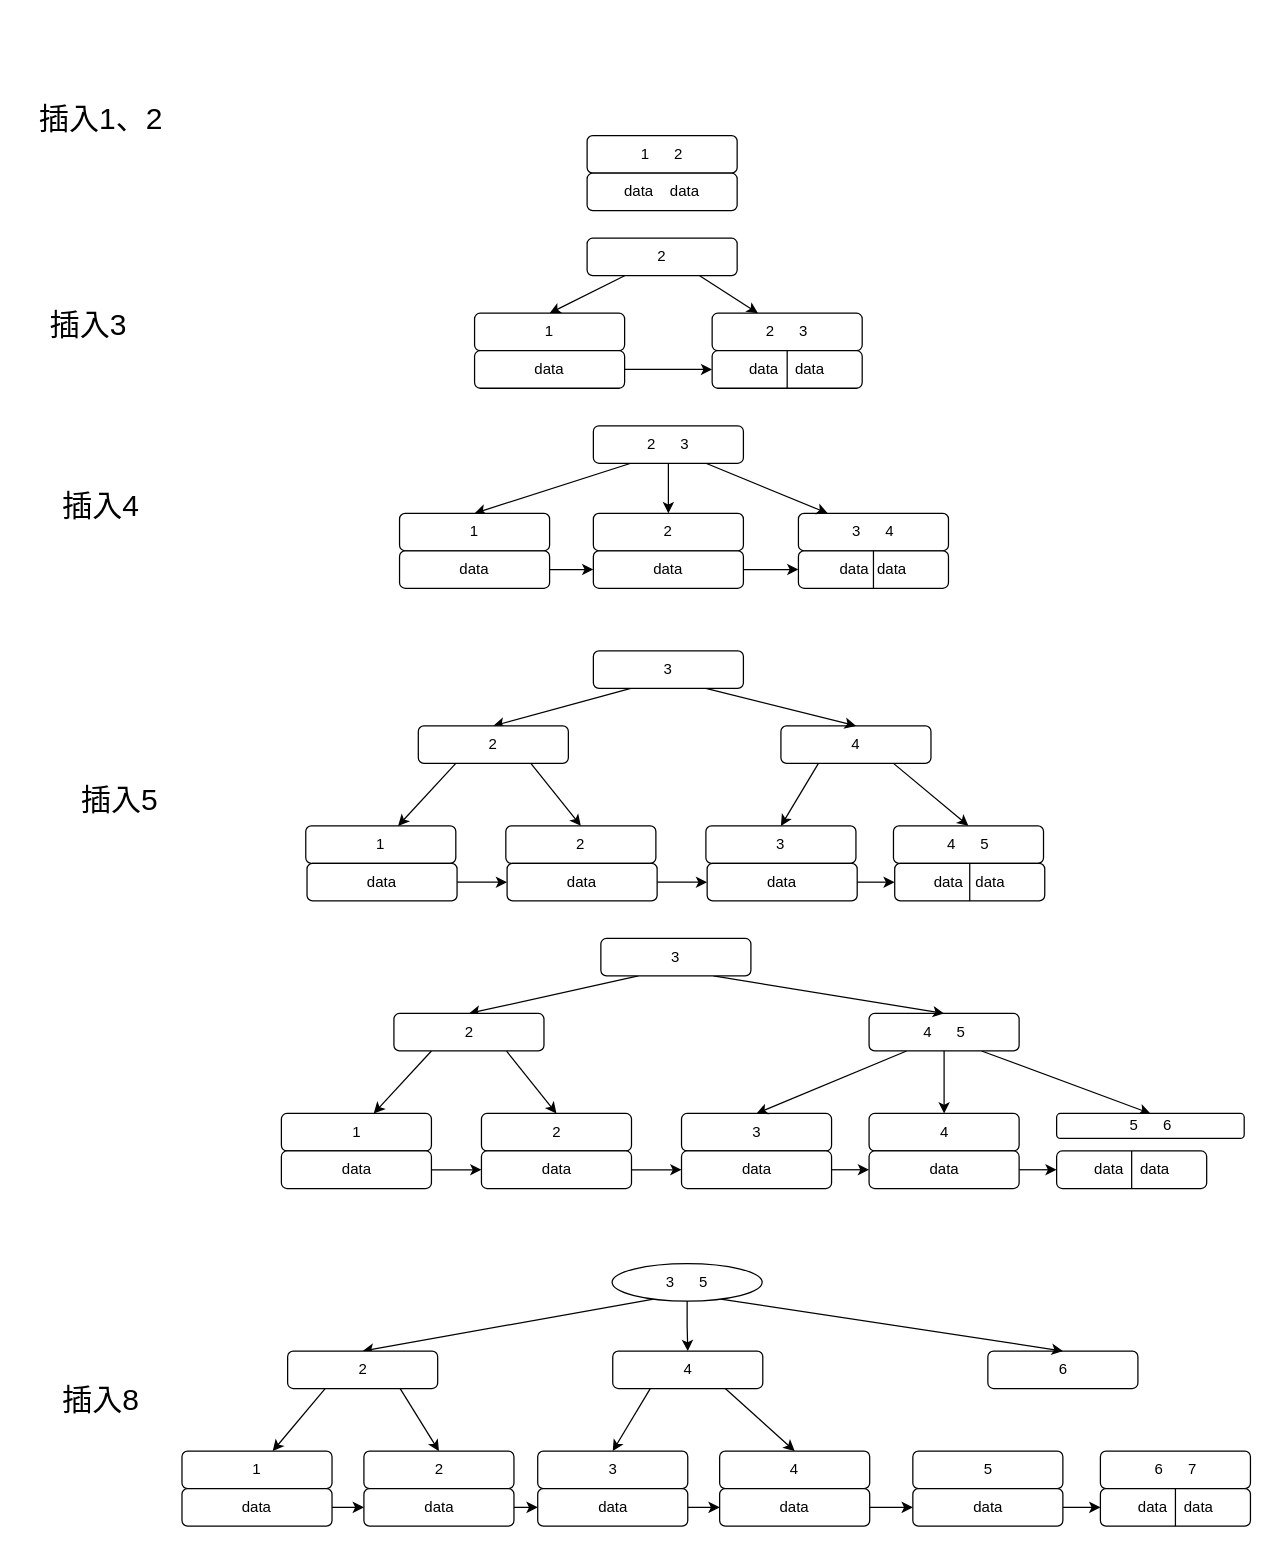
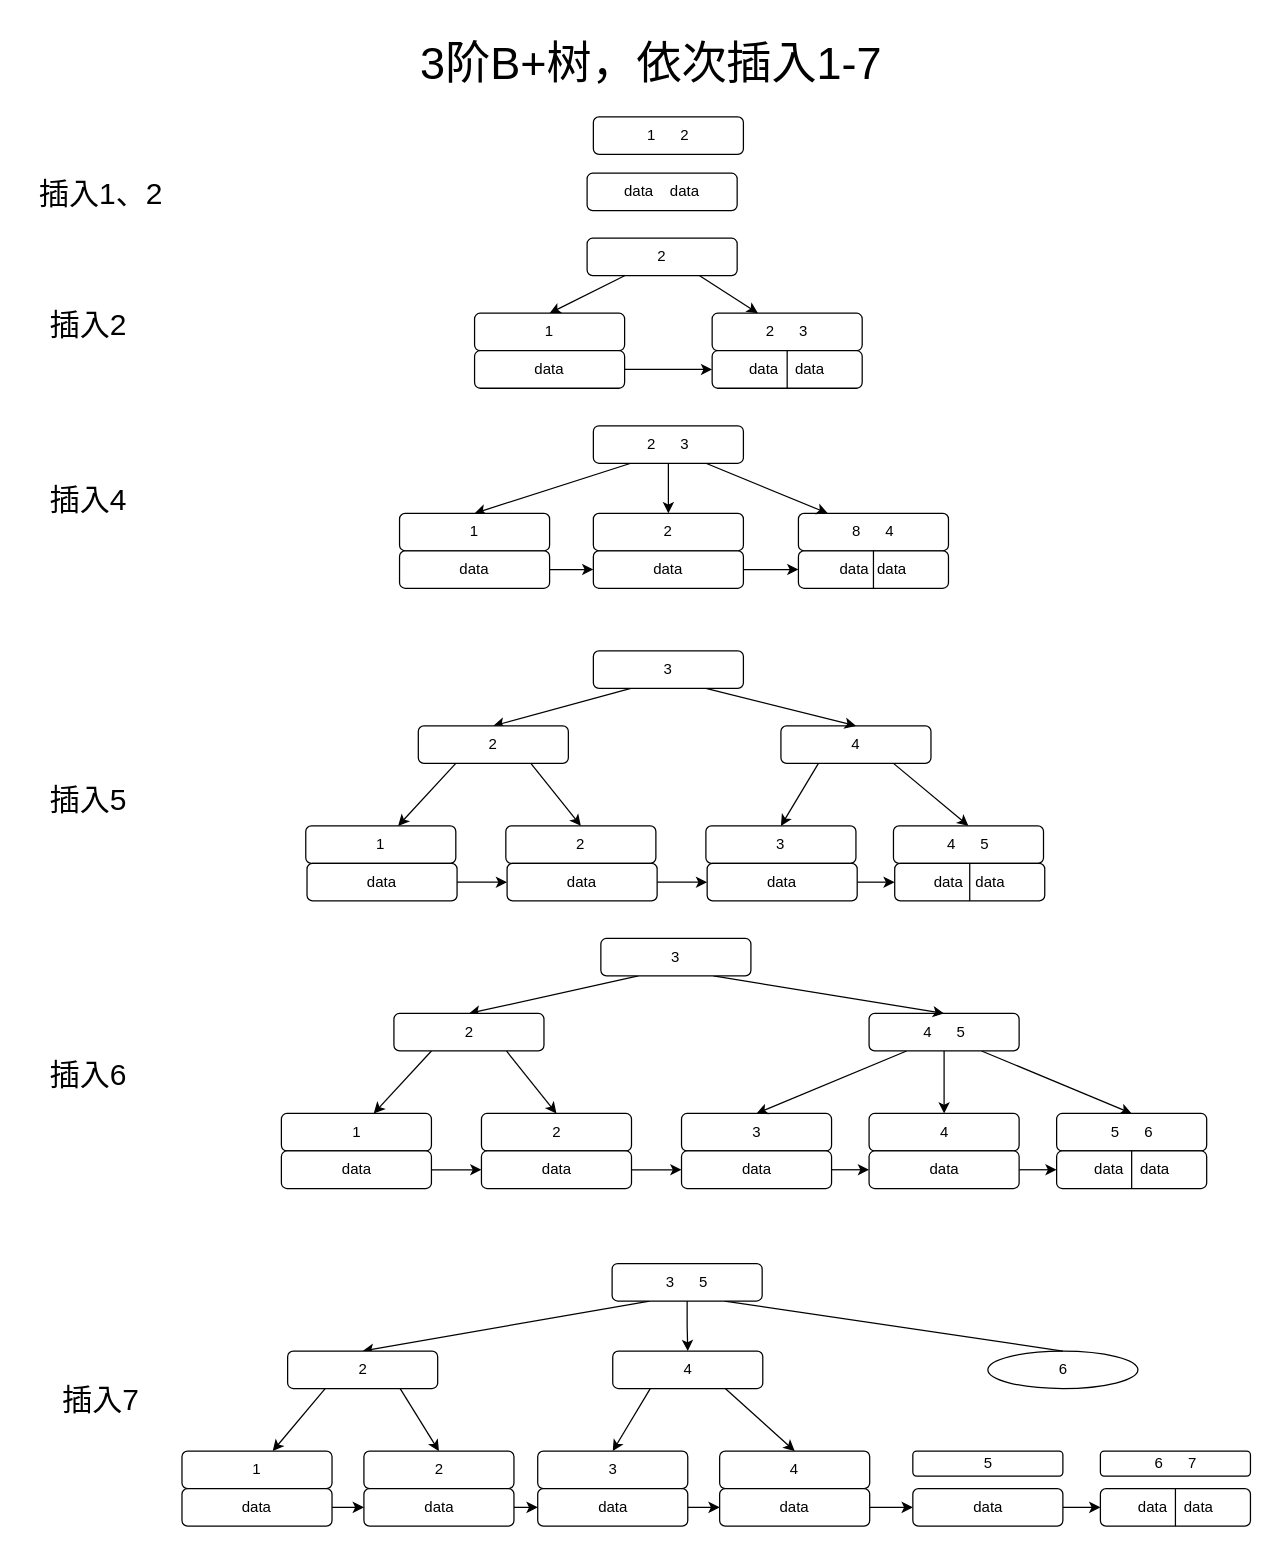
none -> (651, 63)
(101, 119) -> (101, 194)
(662, 154) -> (668, 136)
(89, 326) -> (89, 326)
(101, 507) -> (88, 501)
(873, 532) -> (873, 532)
(119, 801) -> (88, 801)
none -> (88, 1076)
(1150, 1126) -> (1131, 1132)
(687, 1282) -> (687, 1282)
(1047, 1348) -> (1052, 1349)
(1063, 1369) -> (1063, 1369)
(101, 1401) -> (101, 1401)
(988, 1469) -> (988, 1463)
(1175, 1469) -> (1175, 1463)
